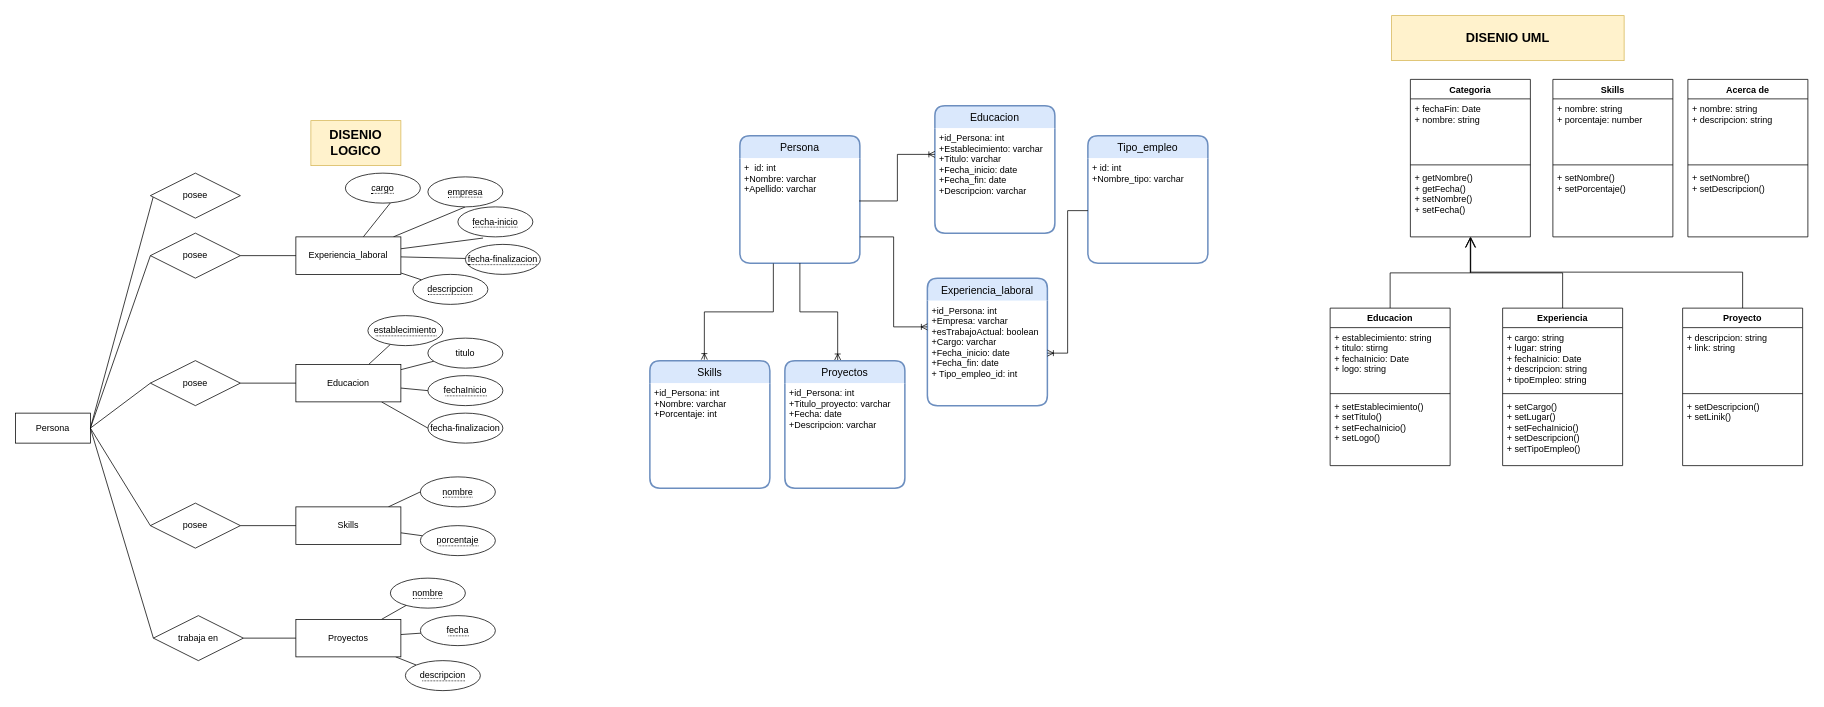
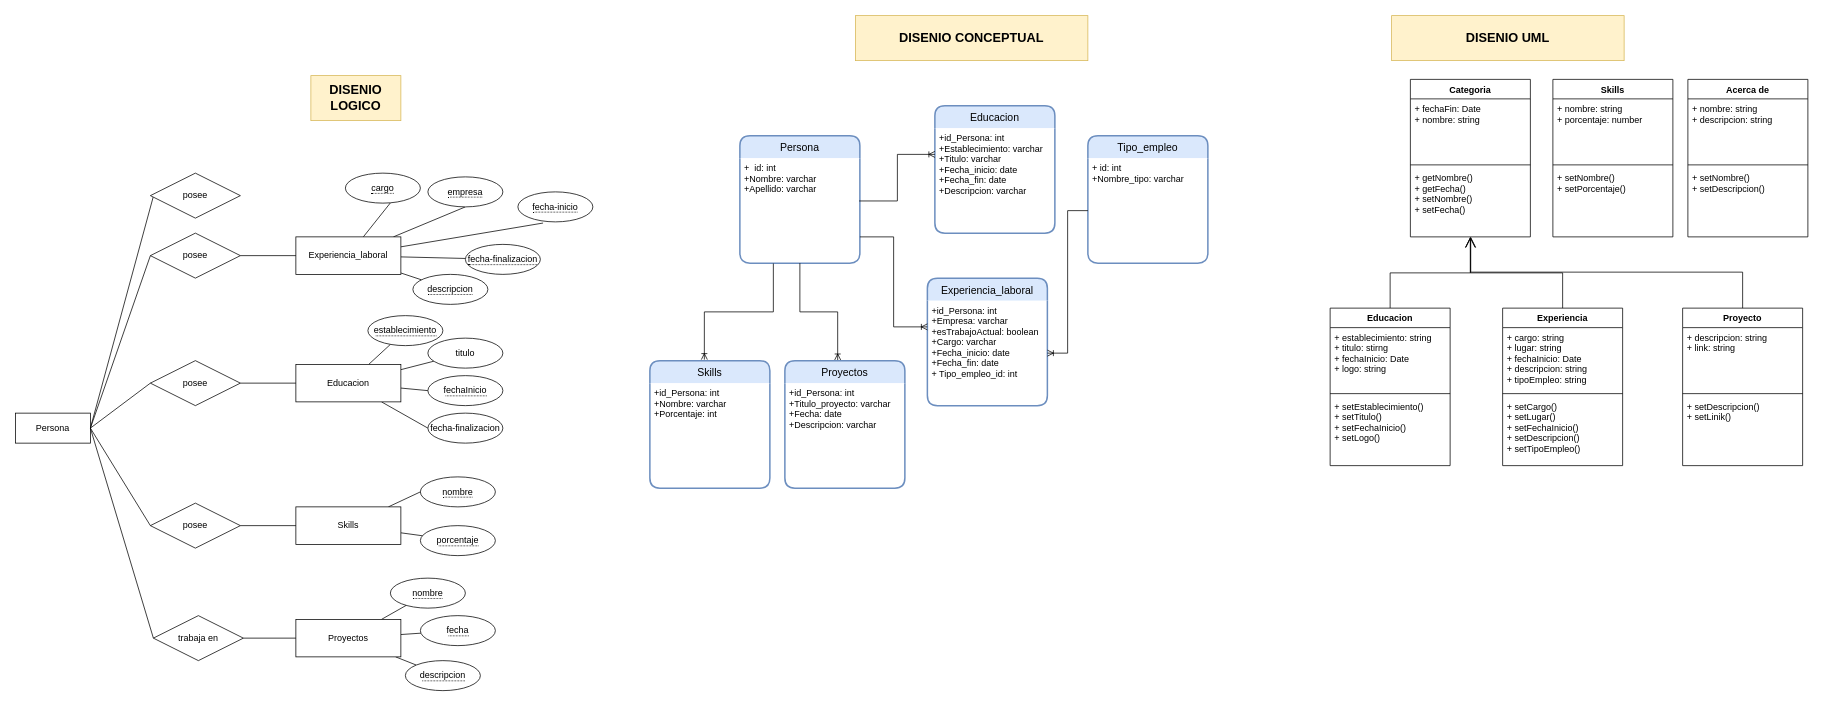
none -> (972, 38)
(356, 143) -> (356, 98)
(495, 222) -> (555, 207)
